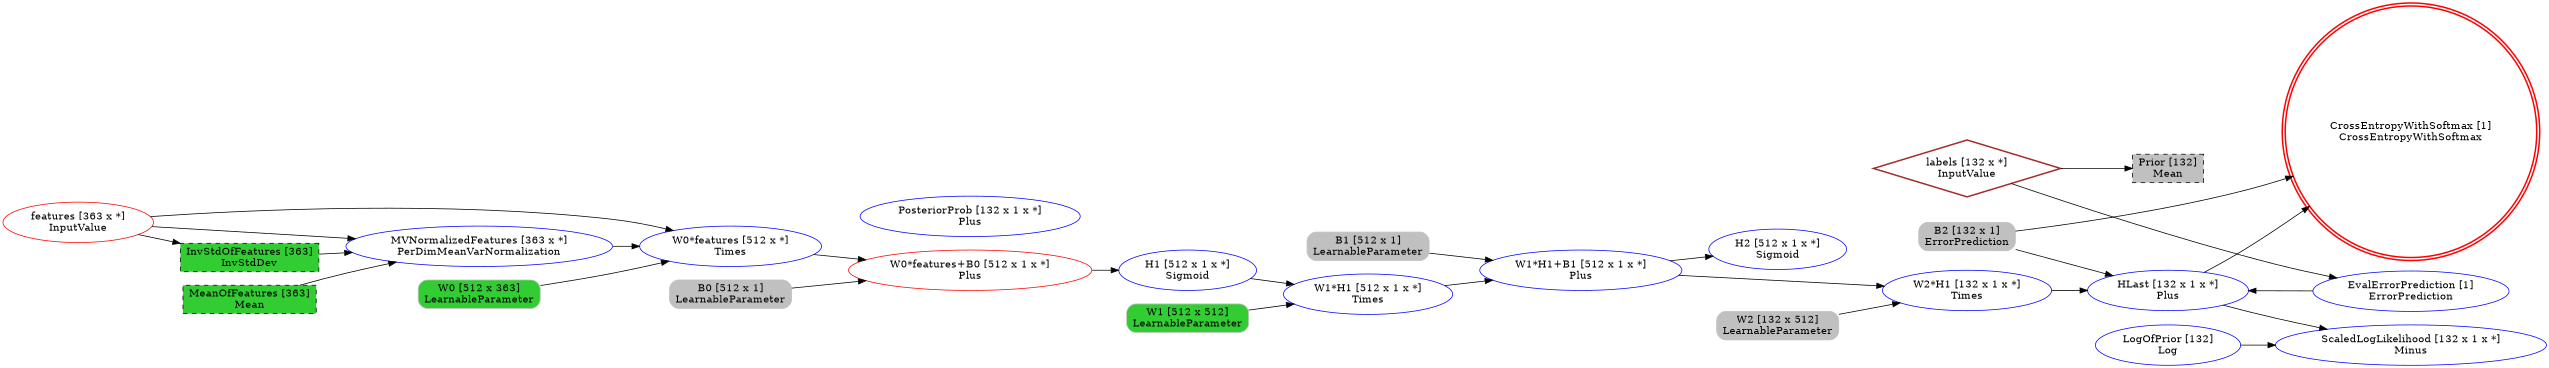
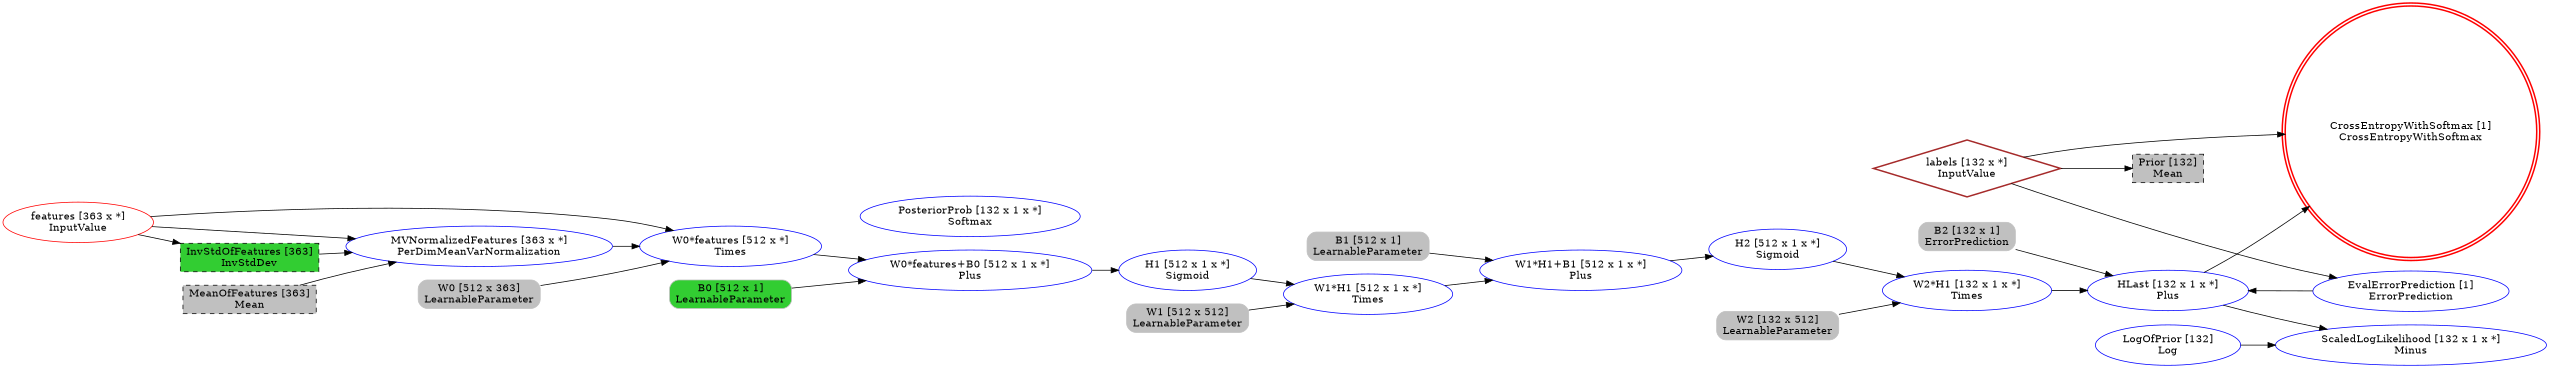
(2152, 210) -> (2150, 142)
(970, 216) -> (970, 216)
(970, 270) -> (970, 270)
(1778, 281) -> (1865, 268)
(479, 294) -> (479, 294)
(731, 294) -> (731, 294)
(250, 299) -> (250, 299)
(1188, 318) -> (1188, 318)
